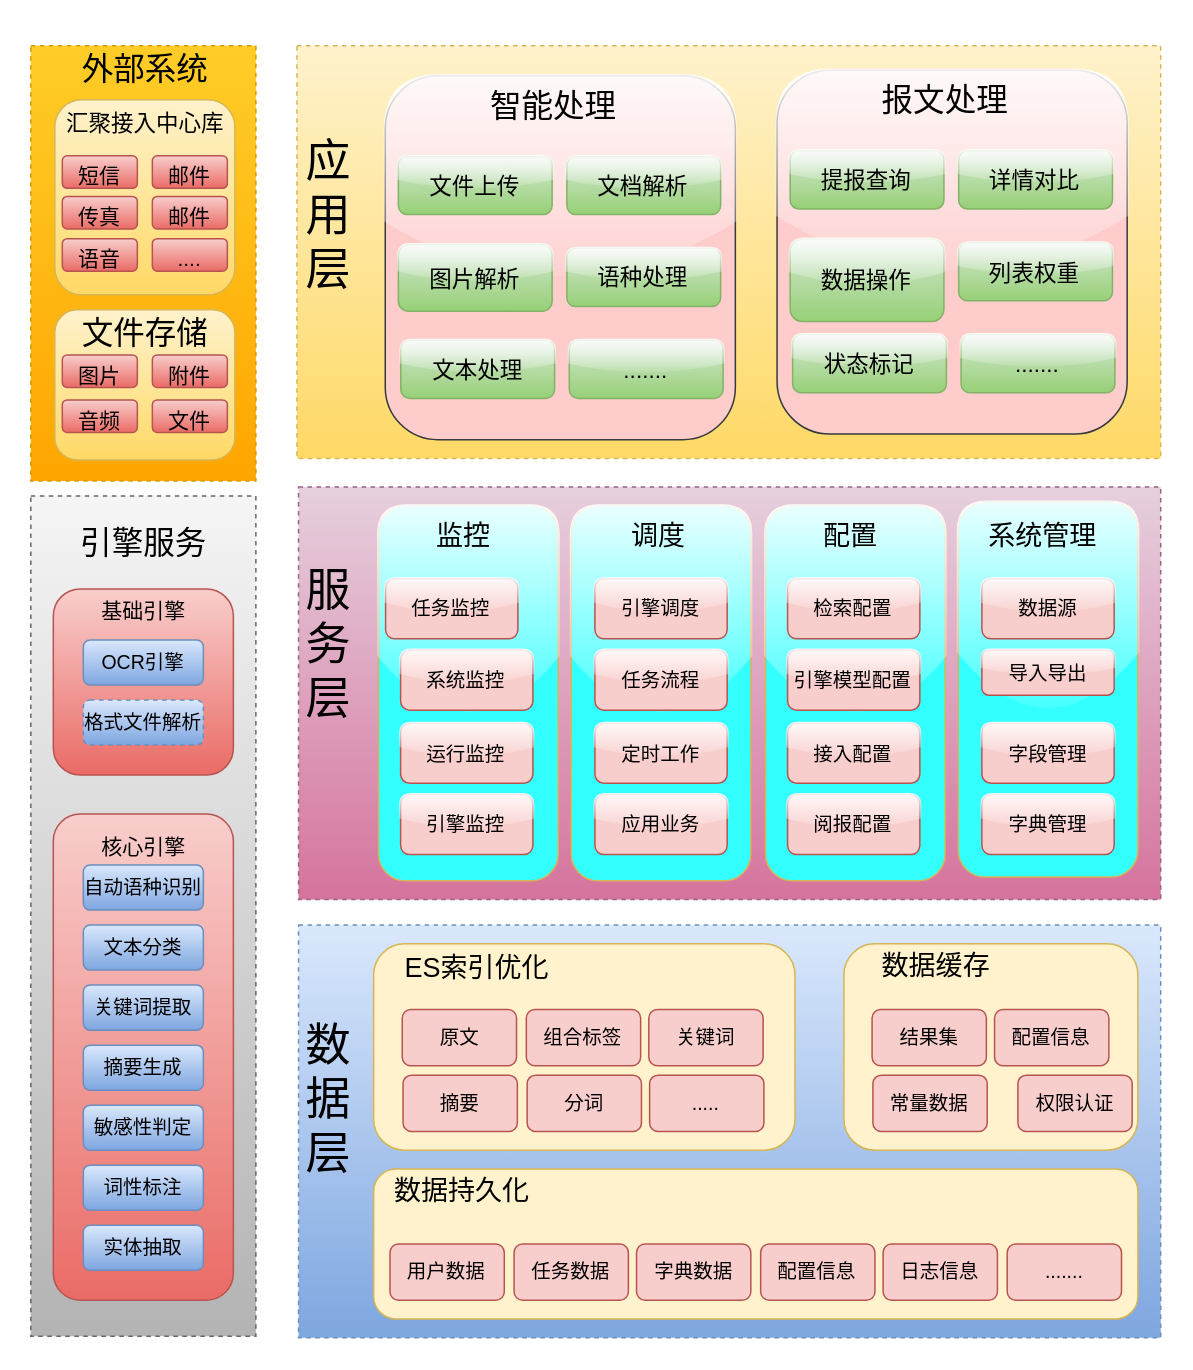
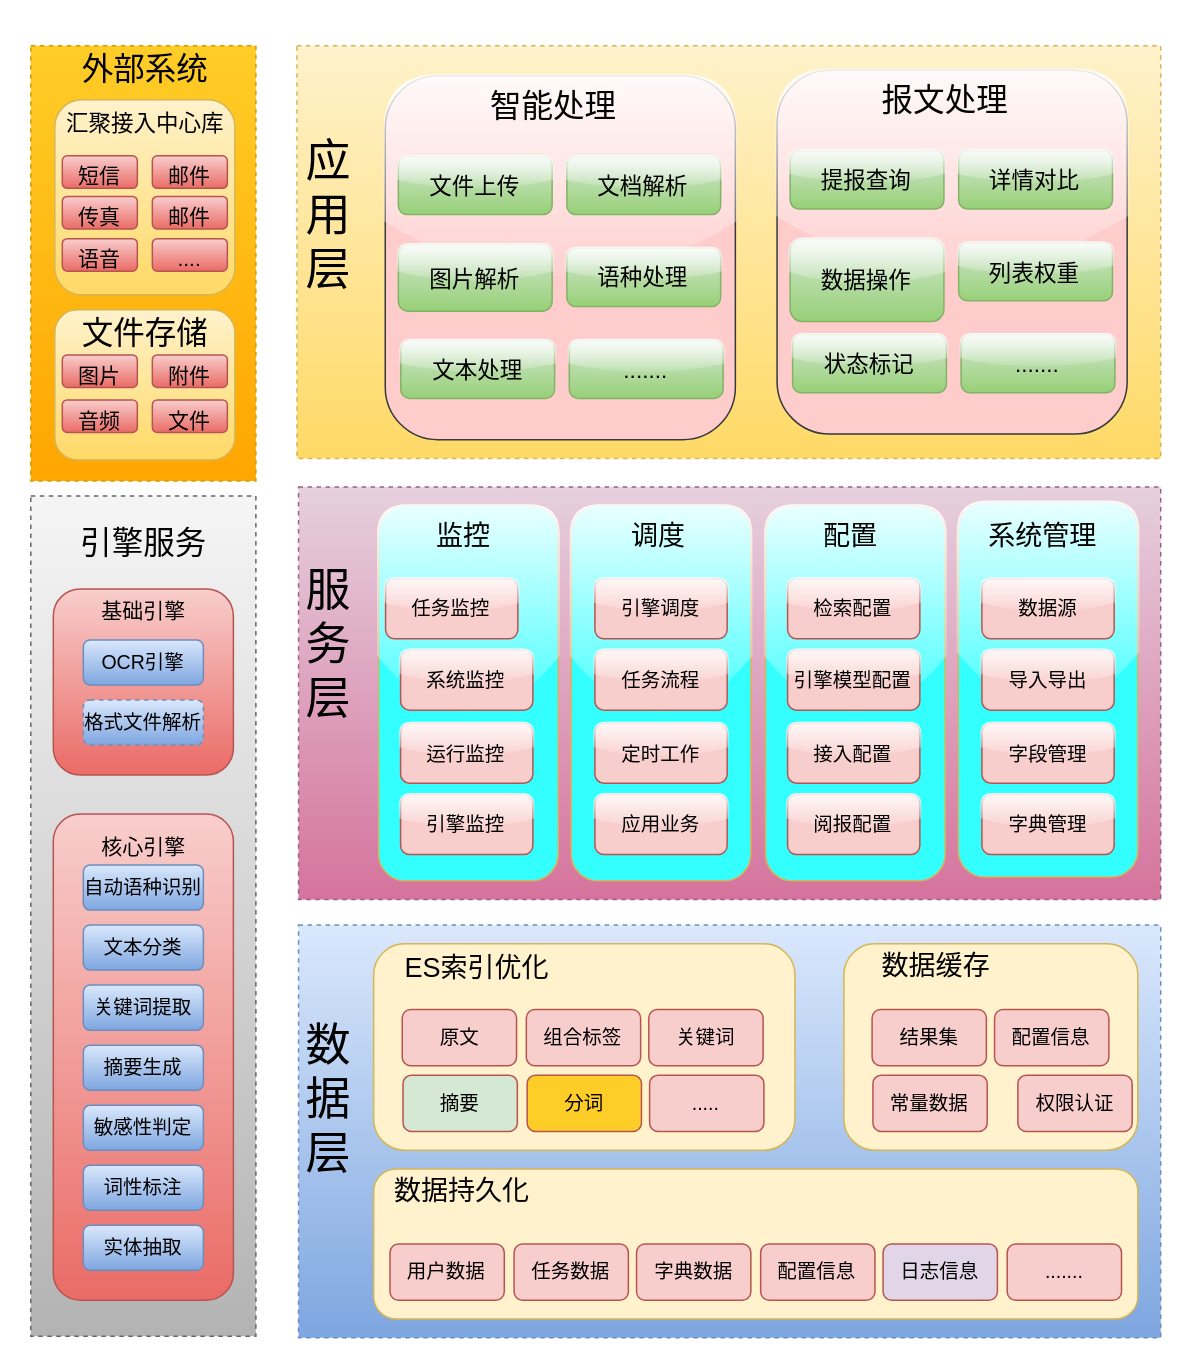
(1048, 672) -> (1048, 680)
(460, 1103) -> (460, 1103)
(584, 1103) -> (584, 1103)
(940, 1272) -> (940, 1272)
